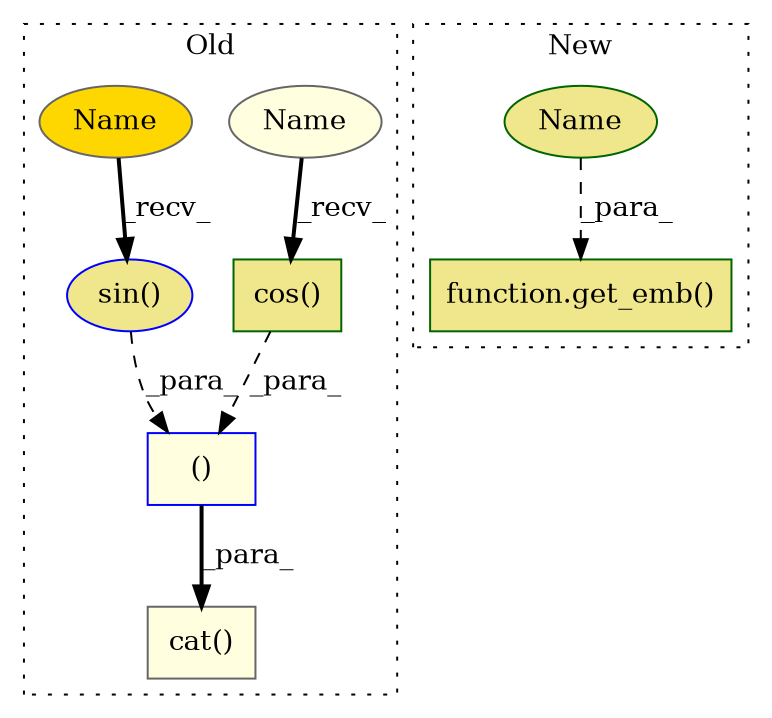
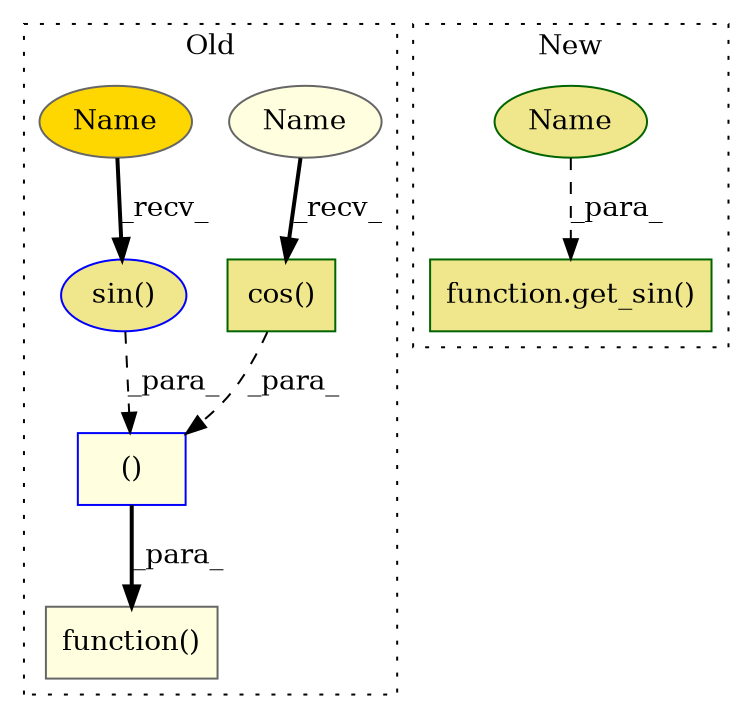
(581, 295) -> (571, 295)
(202, 643) -> (132, 643)
